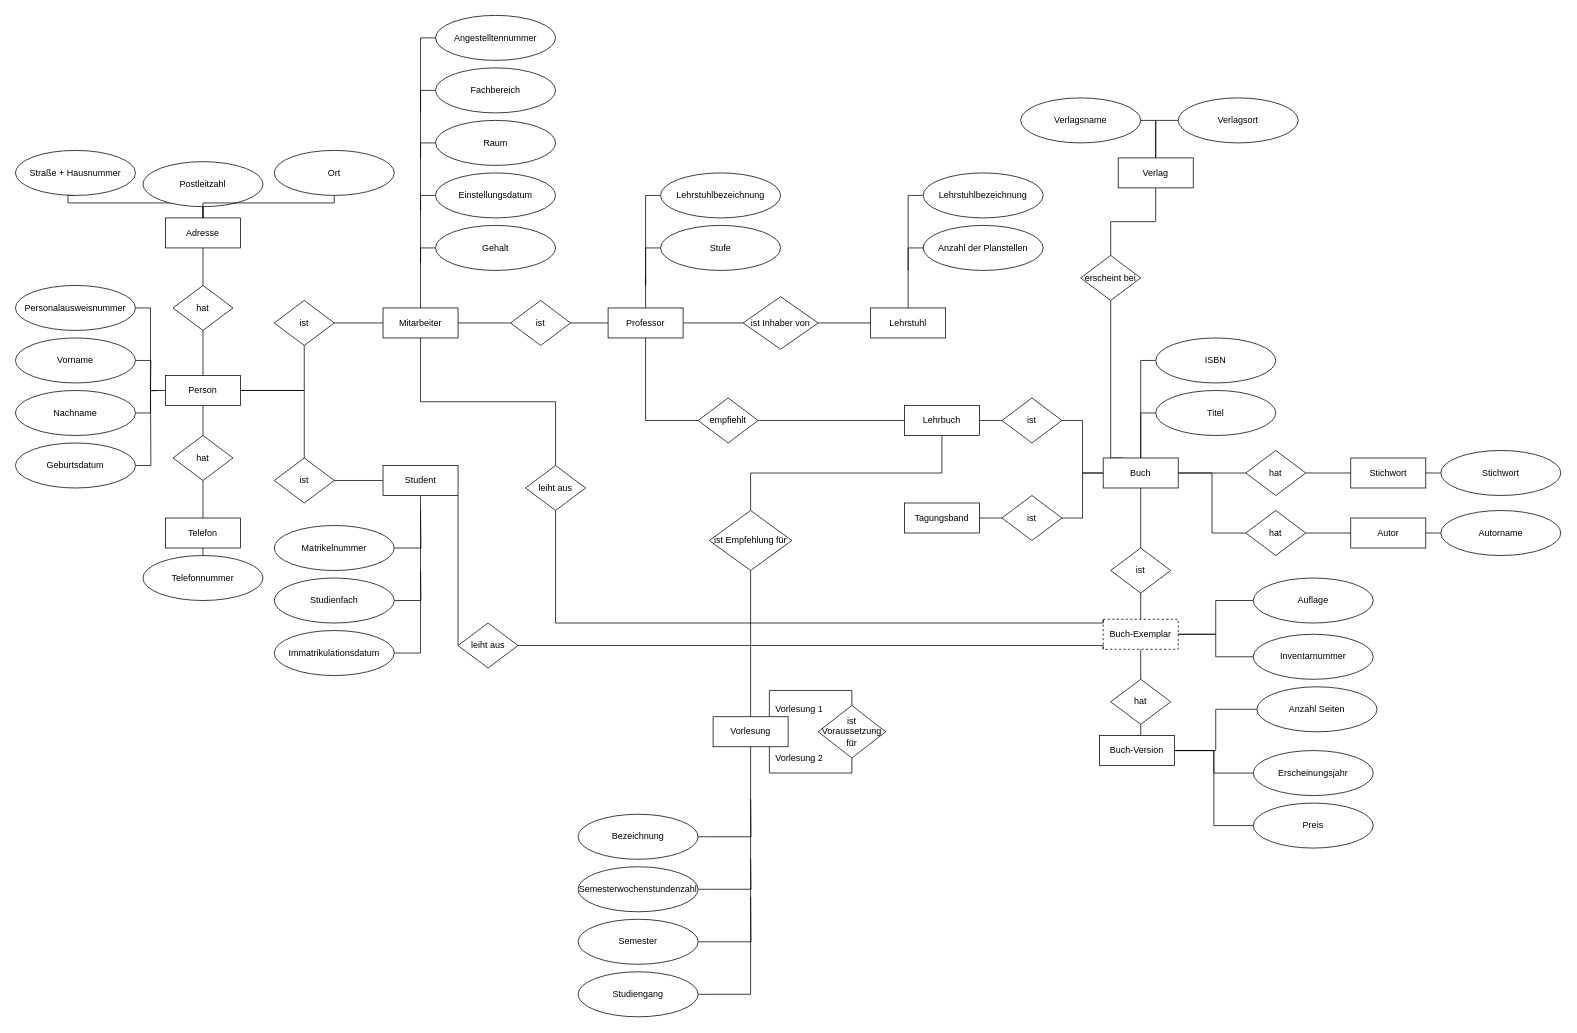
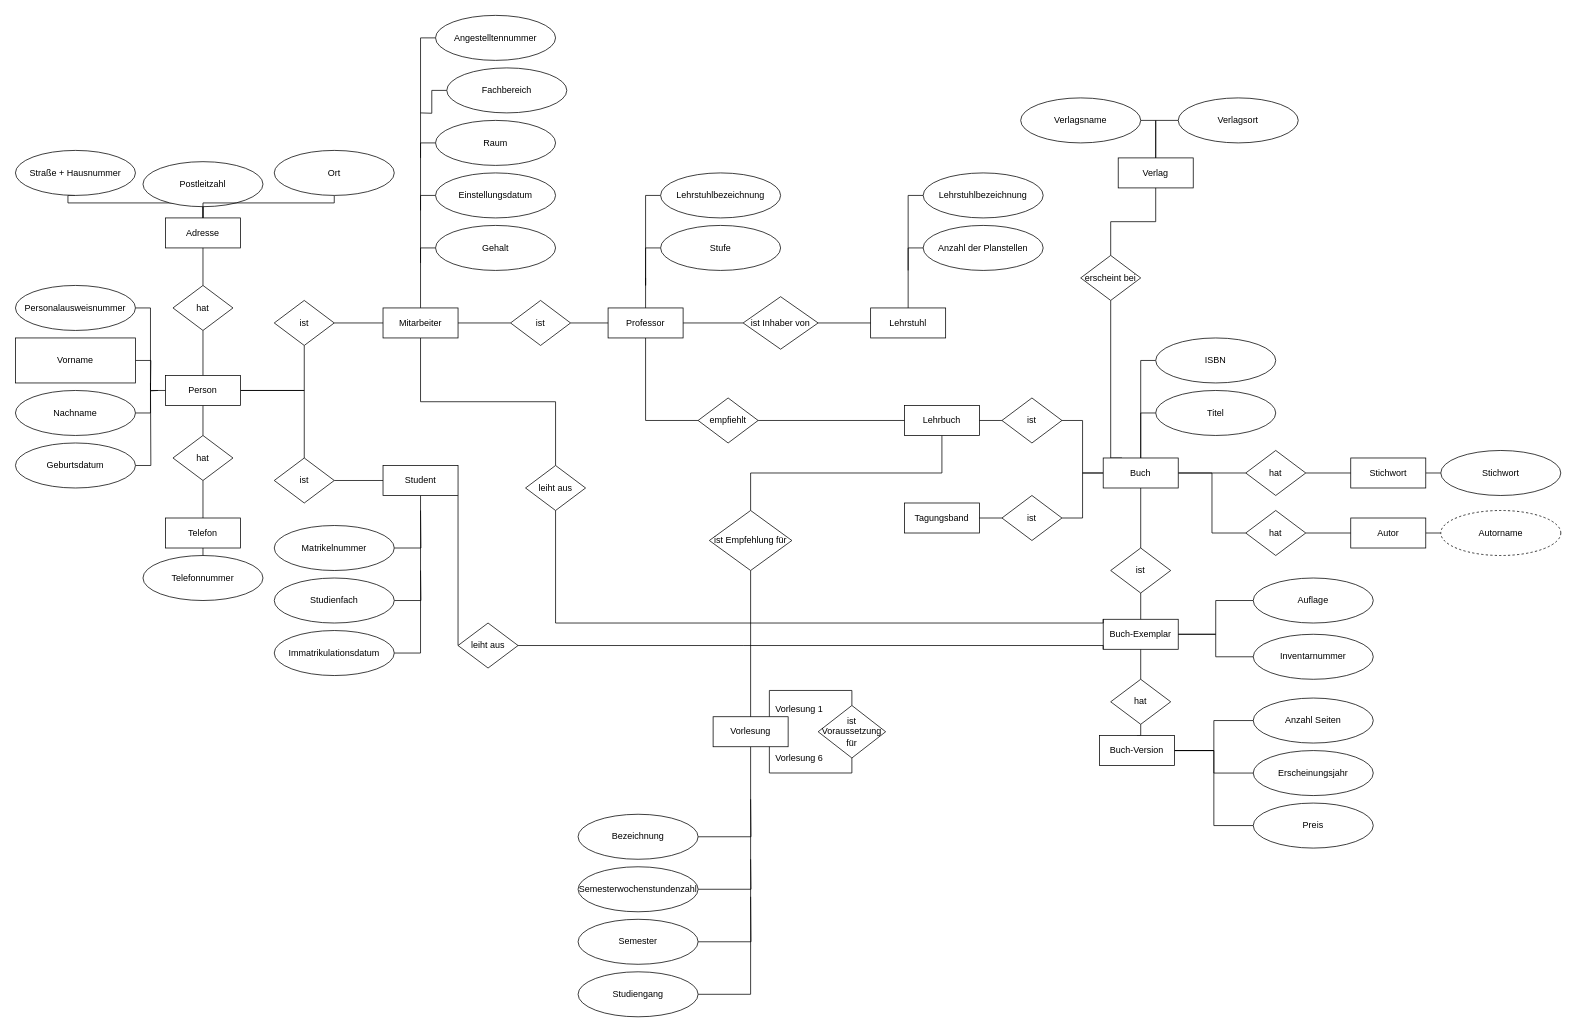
(495, 90) -> (507, 90)
(75, 360) -> (75, 360)
(1500, 533) -> (1500, 533)
(1140, 634) -> (1140, 634)
(1317, 709) -> (1313, 720)
(799, 758) -> (799, 758)
